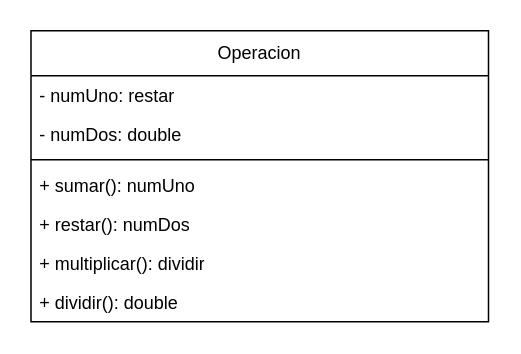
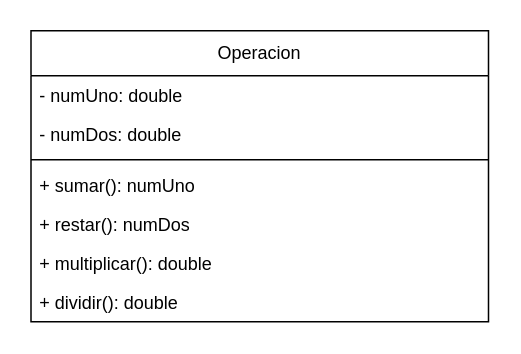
(113, 97) -> (111, 97)
(137, 265) -> (137, 265)
